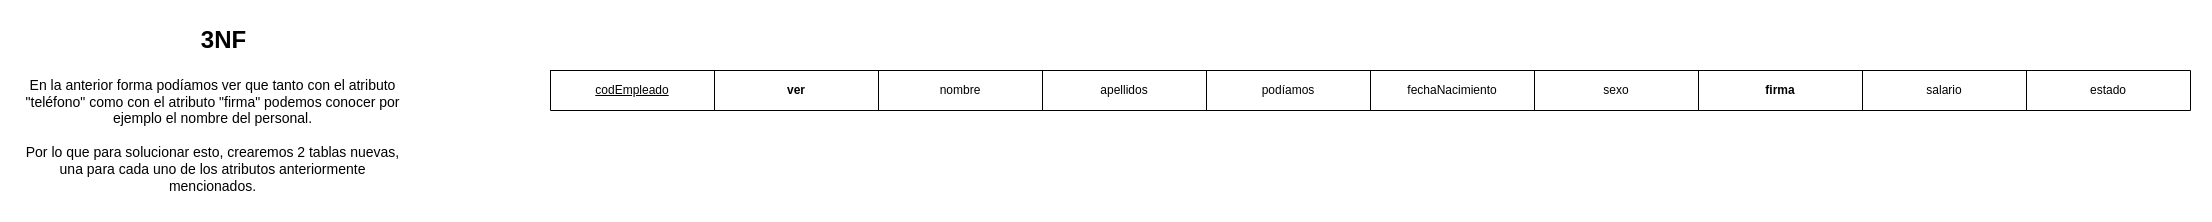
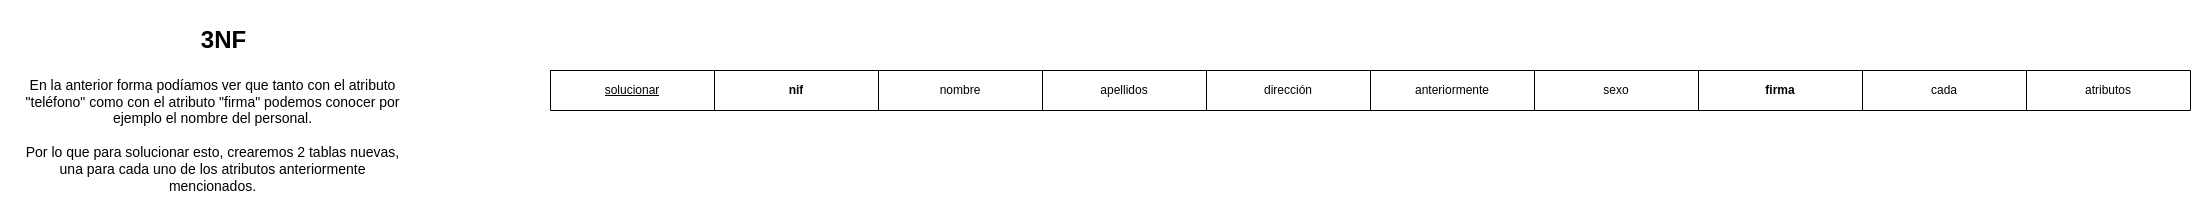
(633, 91) -> (633, 91)
(797, 91) -> (797, 91)
(1289, 91) -> (1289, 91)
(1453, 91) -> (1453, 91)
(1945, 91) -> (1945, 91)
(2109, 91) -> (2109, 91)
